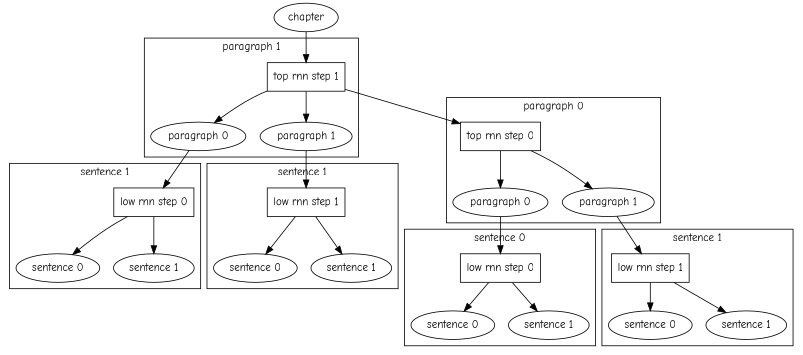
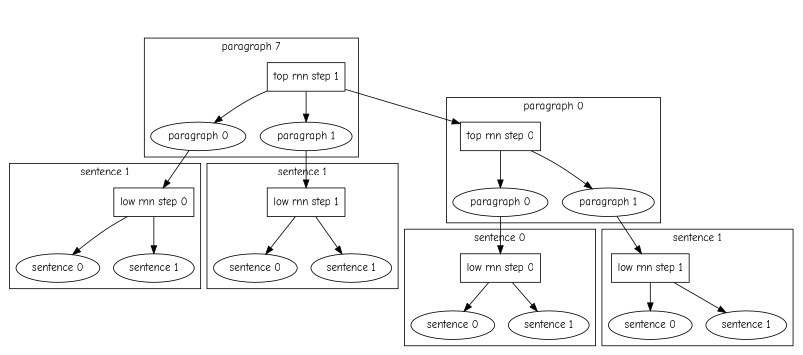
(306, 17) -> none
(251, 47) -> (251, 47)
